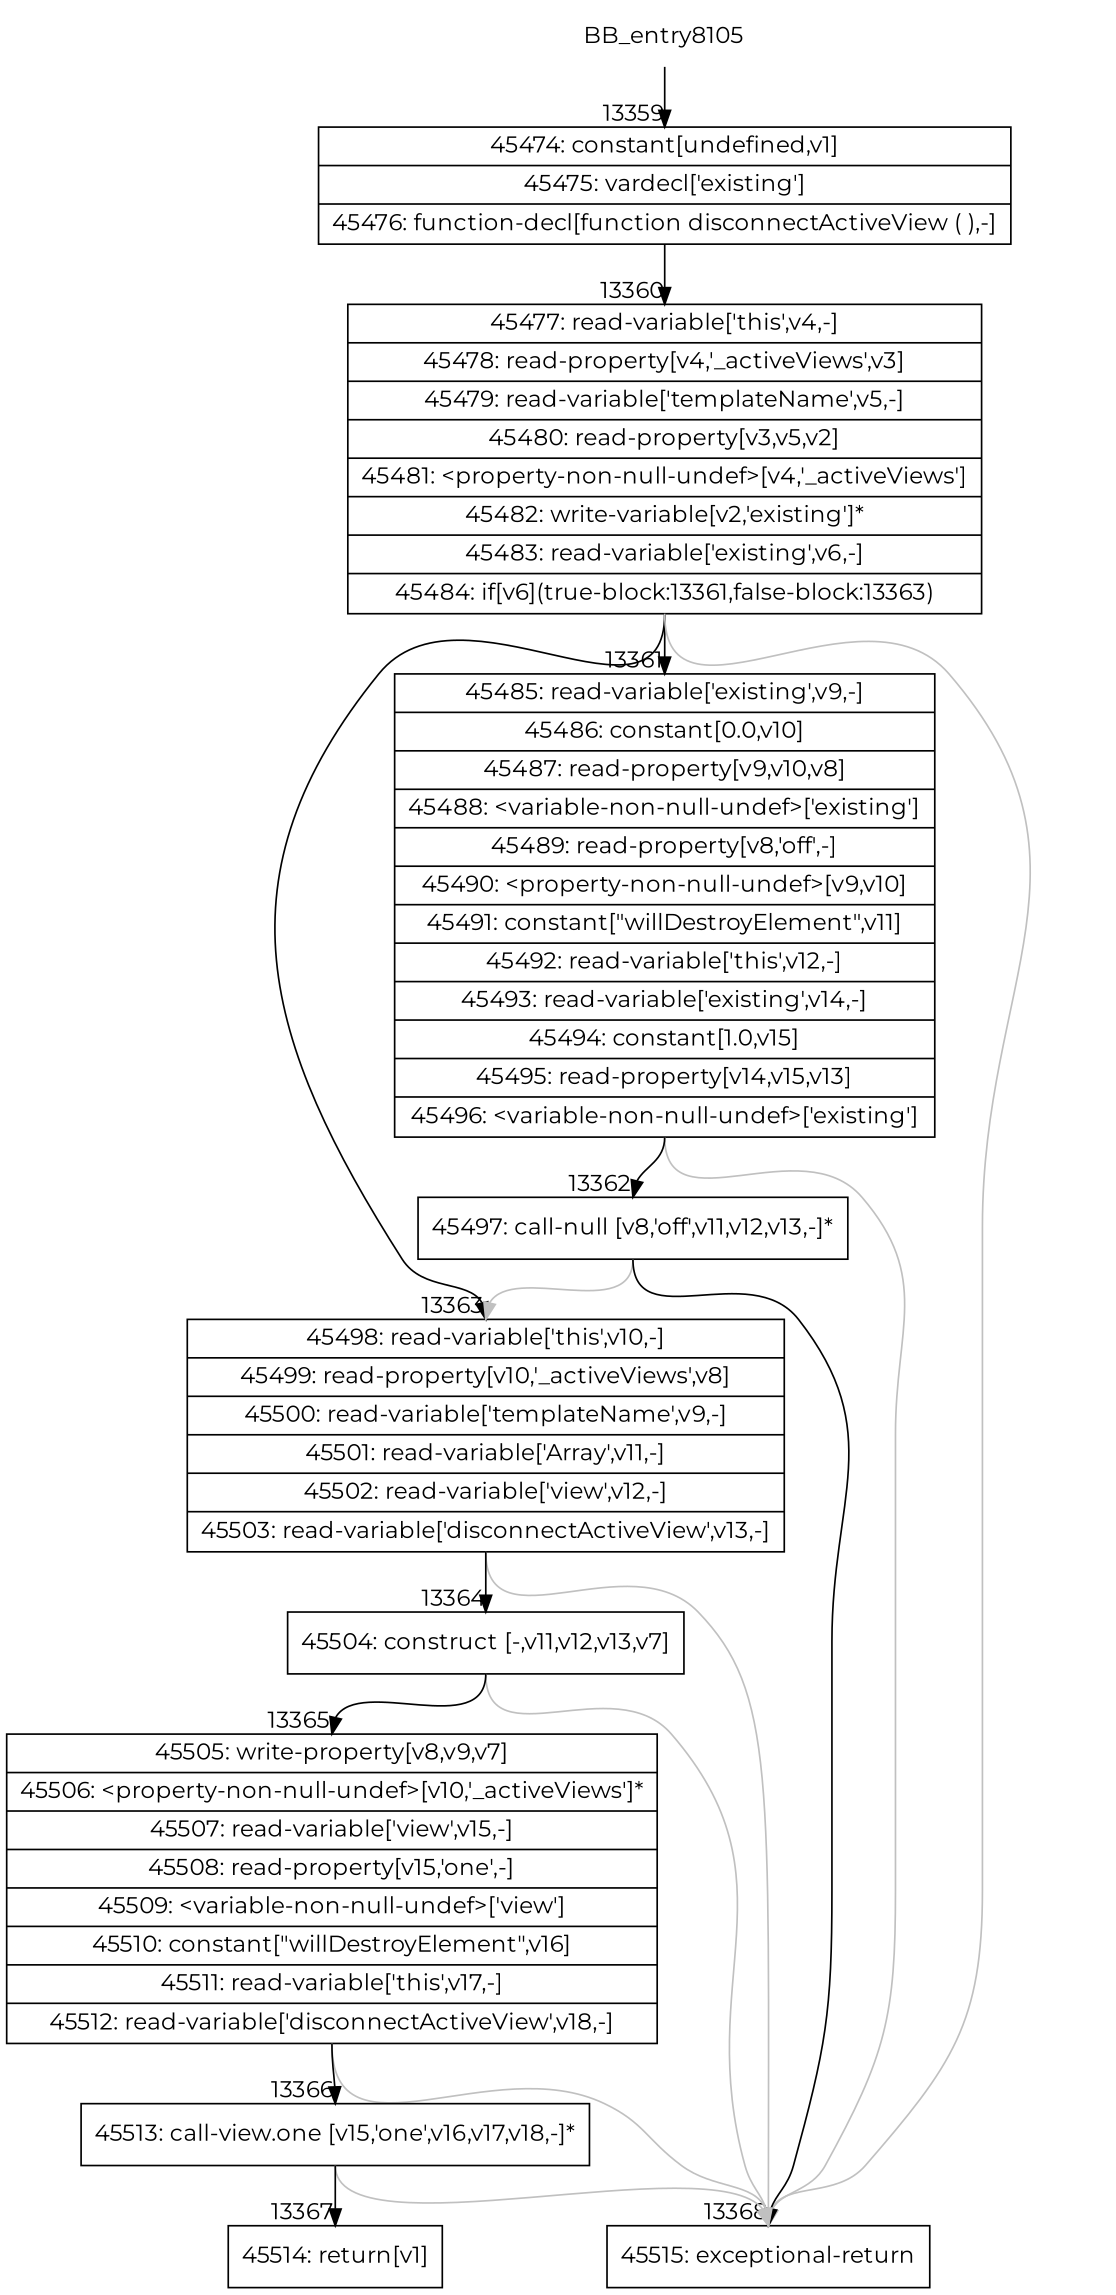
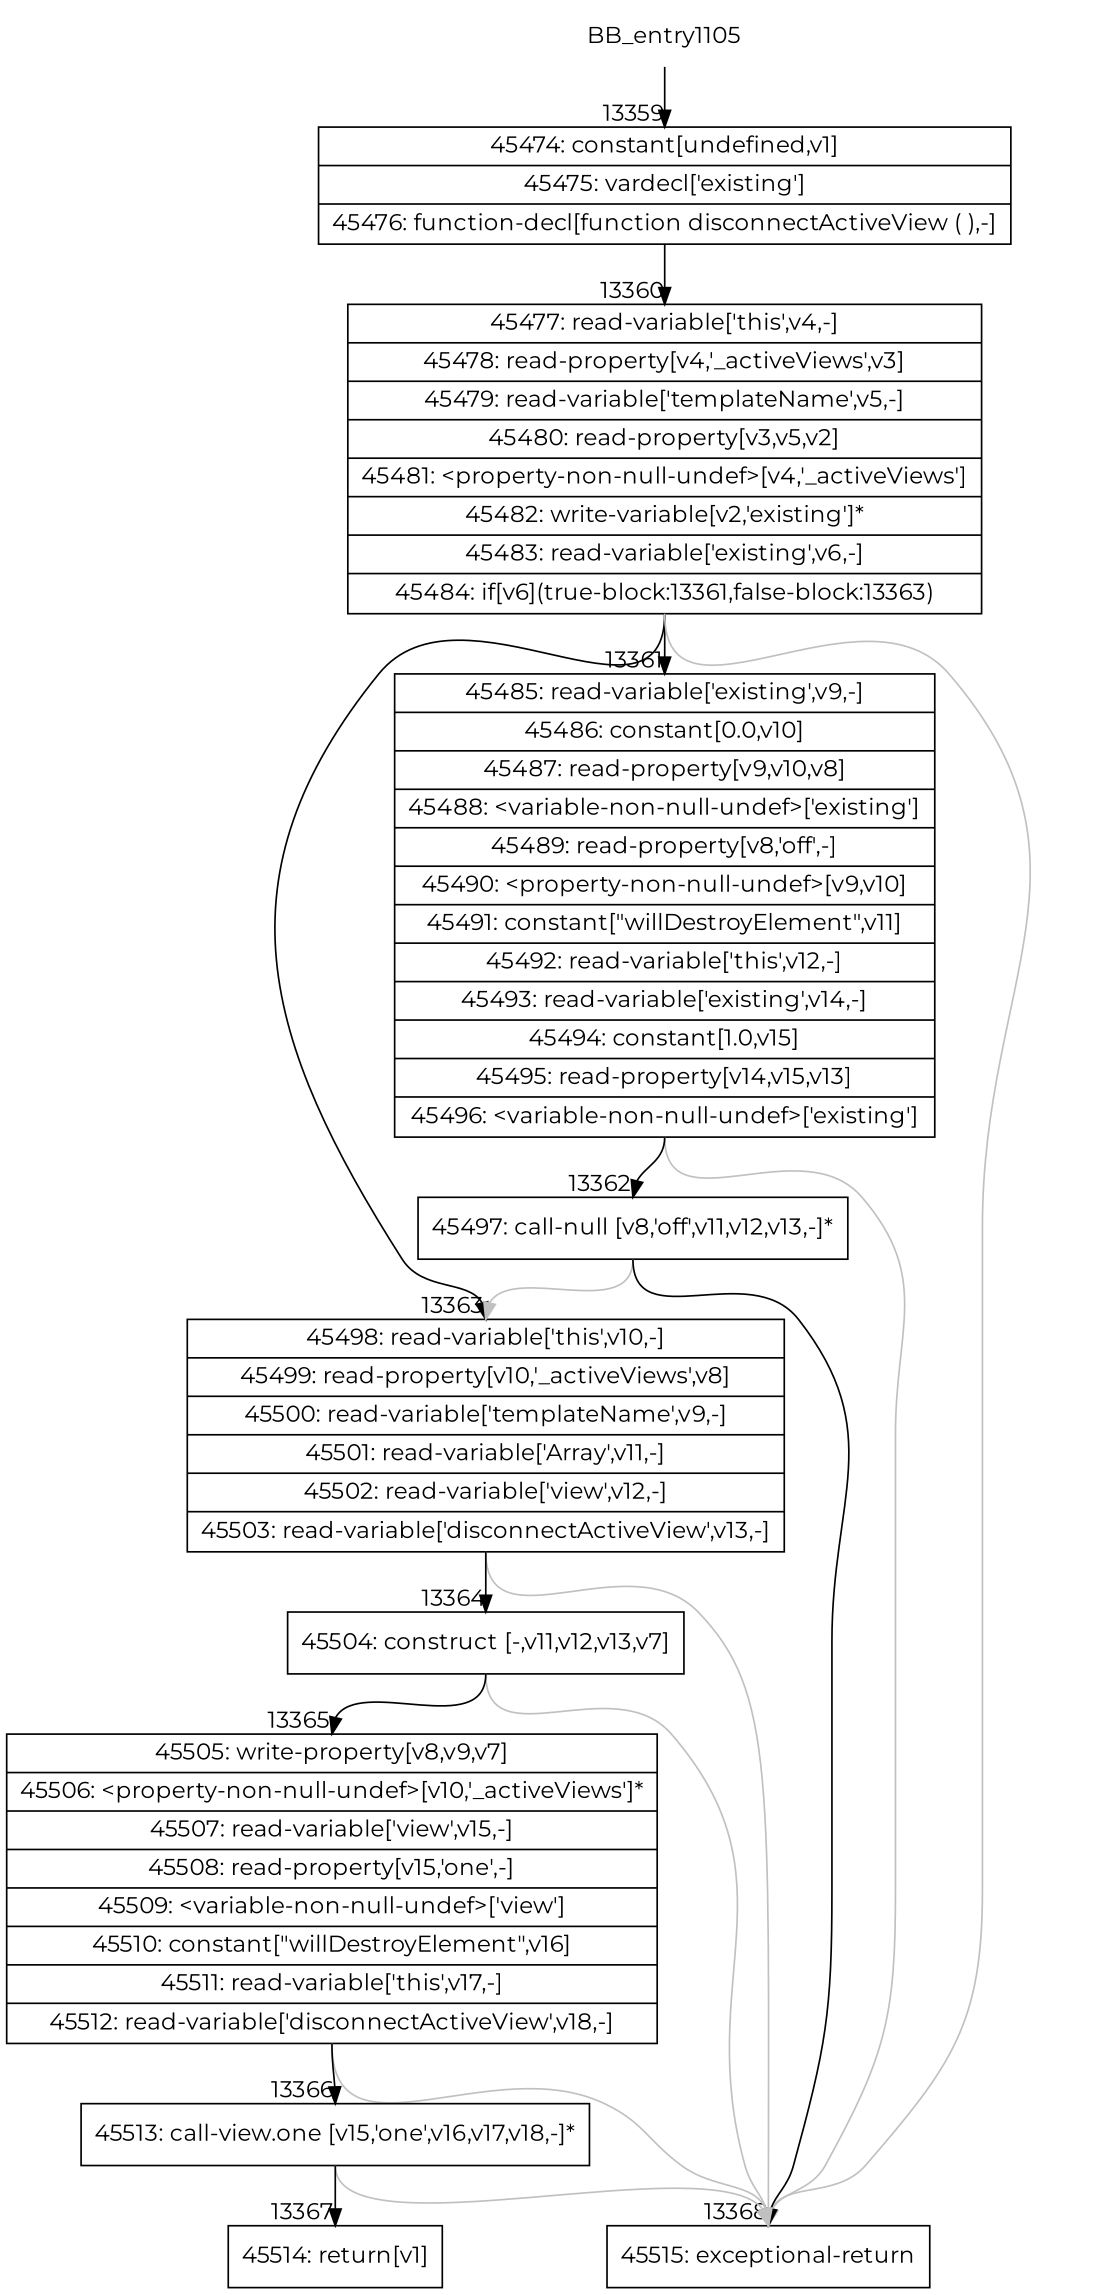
(665, 37) -> (665, 37)
